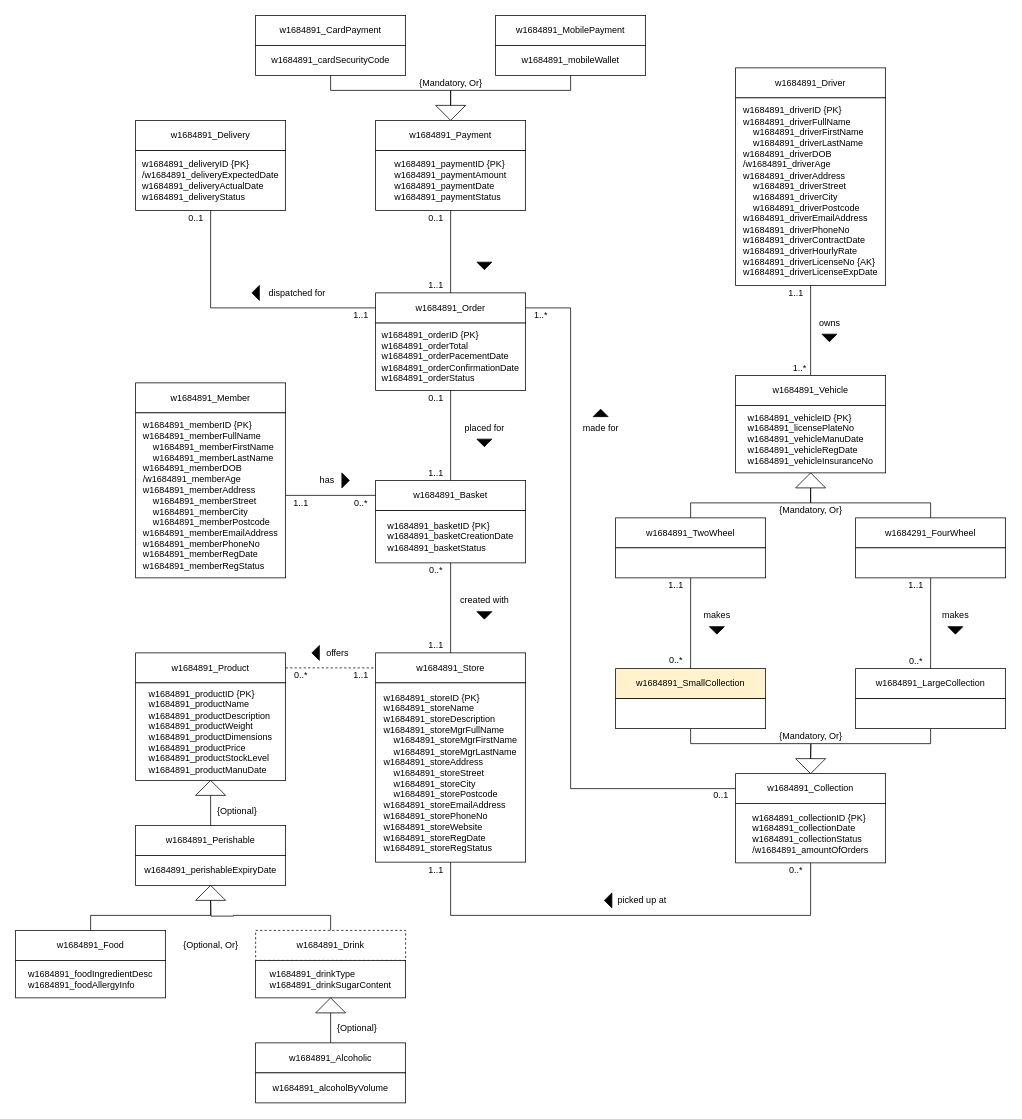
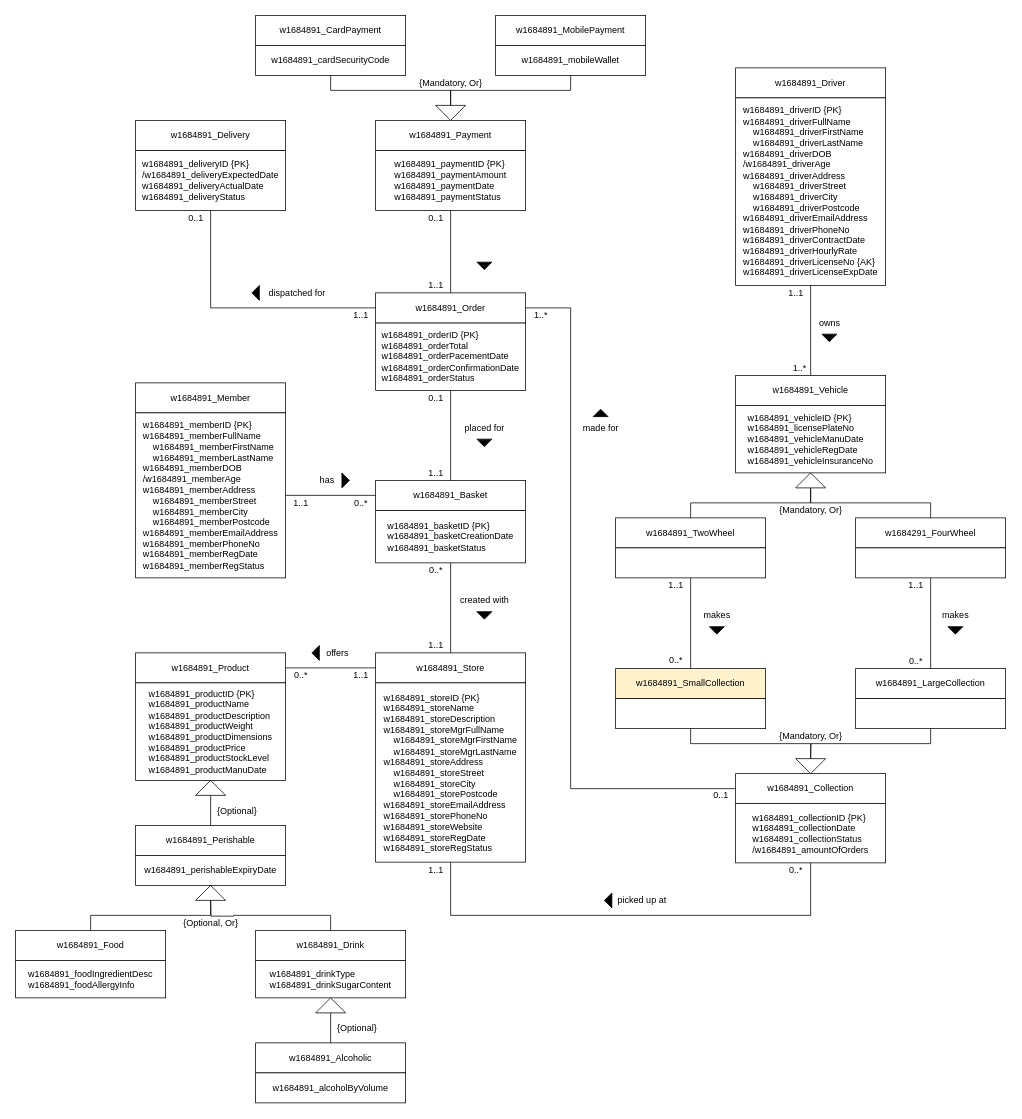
(330, 668) -> (330, 668)
(210, 945) -> (210, 923)
(330, 945) -> (330, 945)
